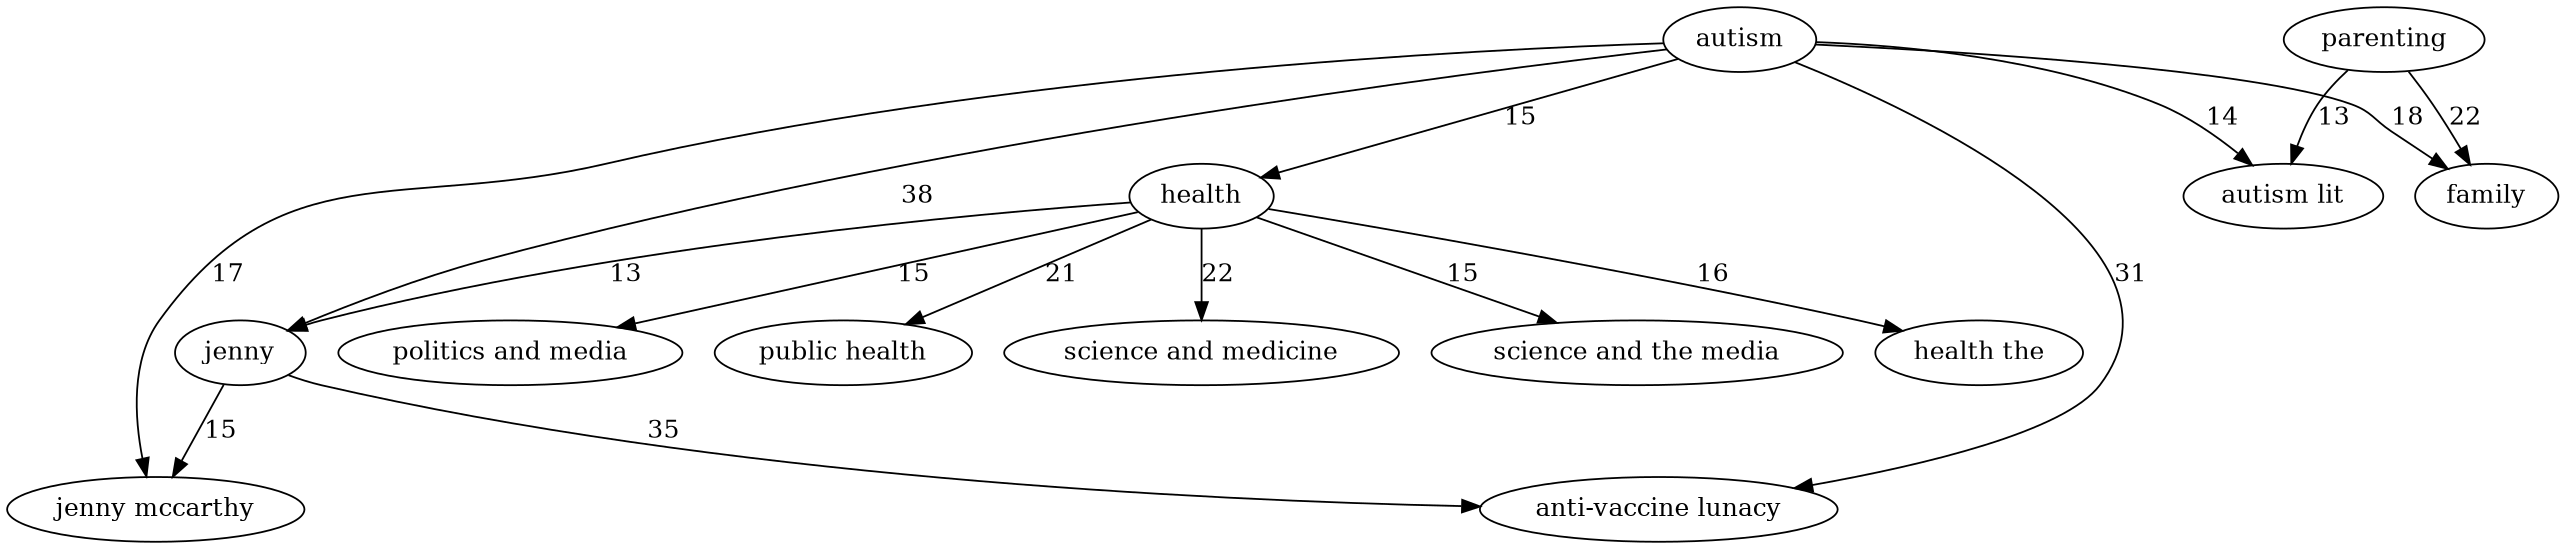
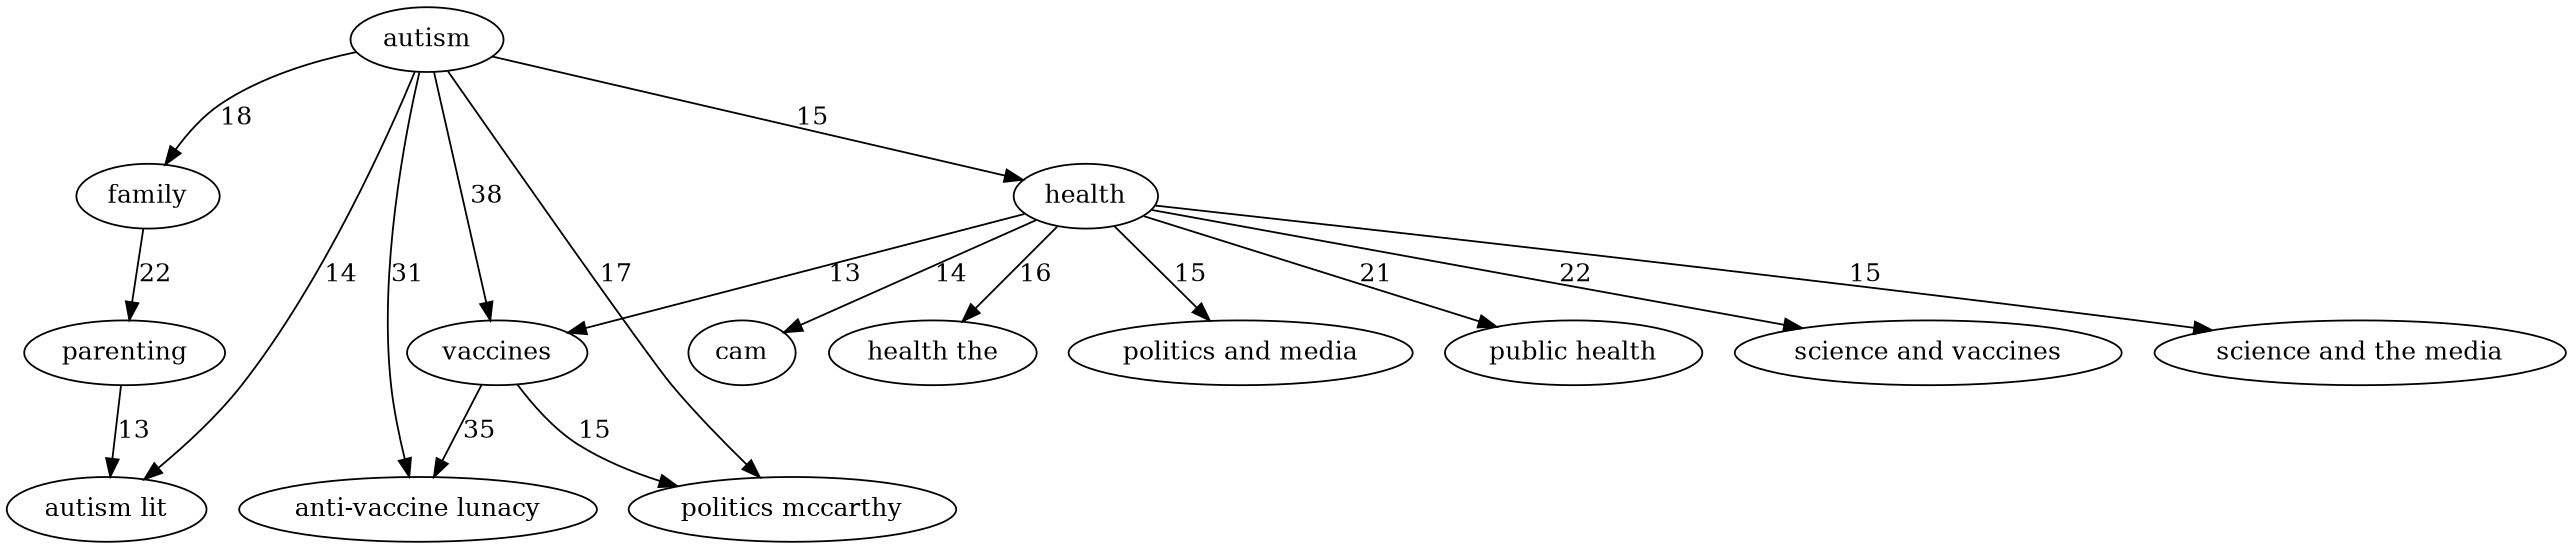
(2436, 109) -> (138, 265)
(240, 353) -> (497, 353)
none -> (742, 353)
(1202, 353) -> (1928, 353)
(156, 509) -> (792, 509)
